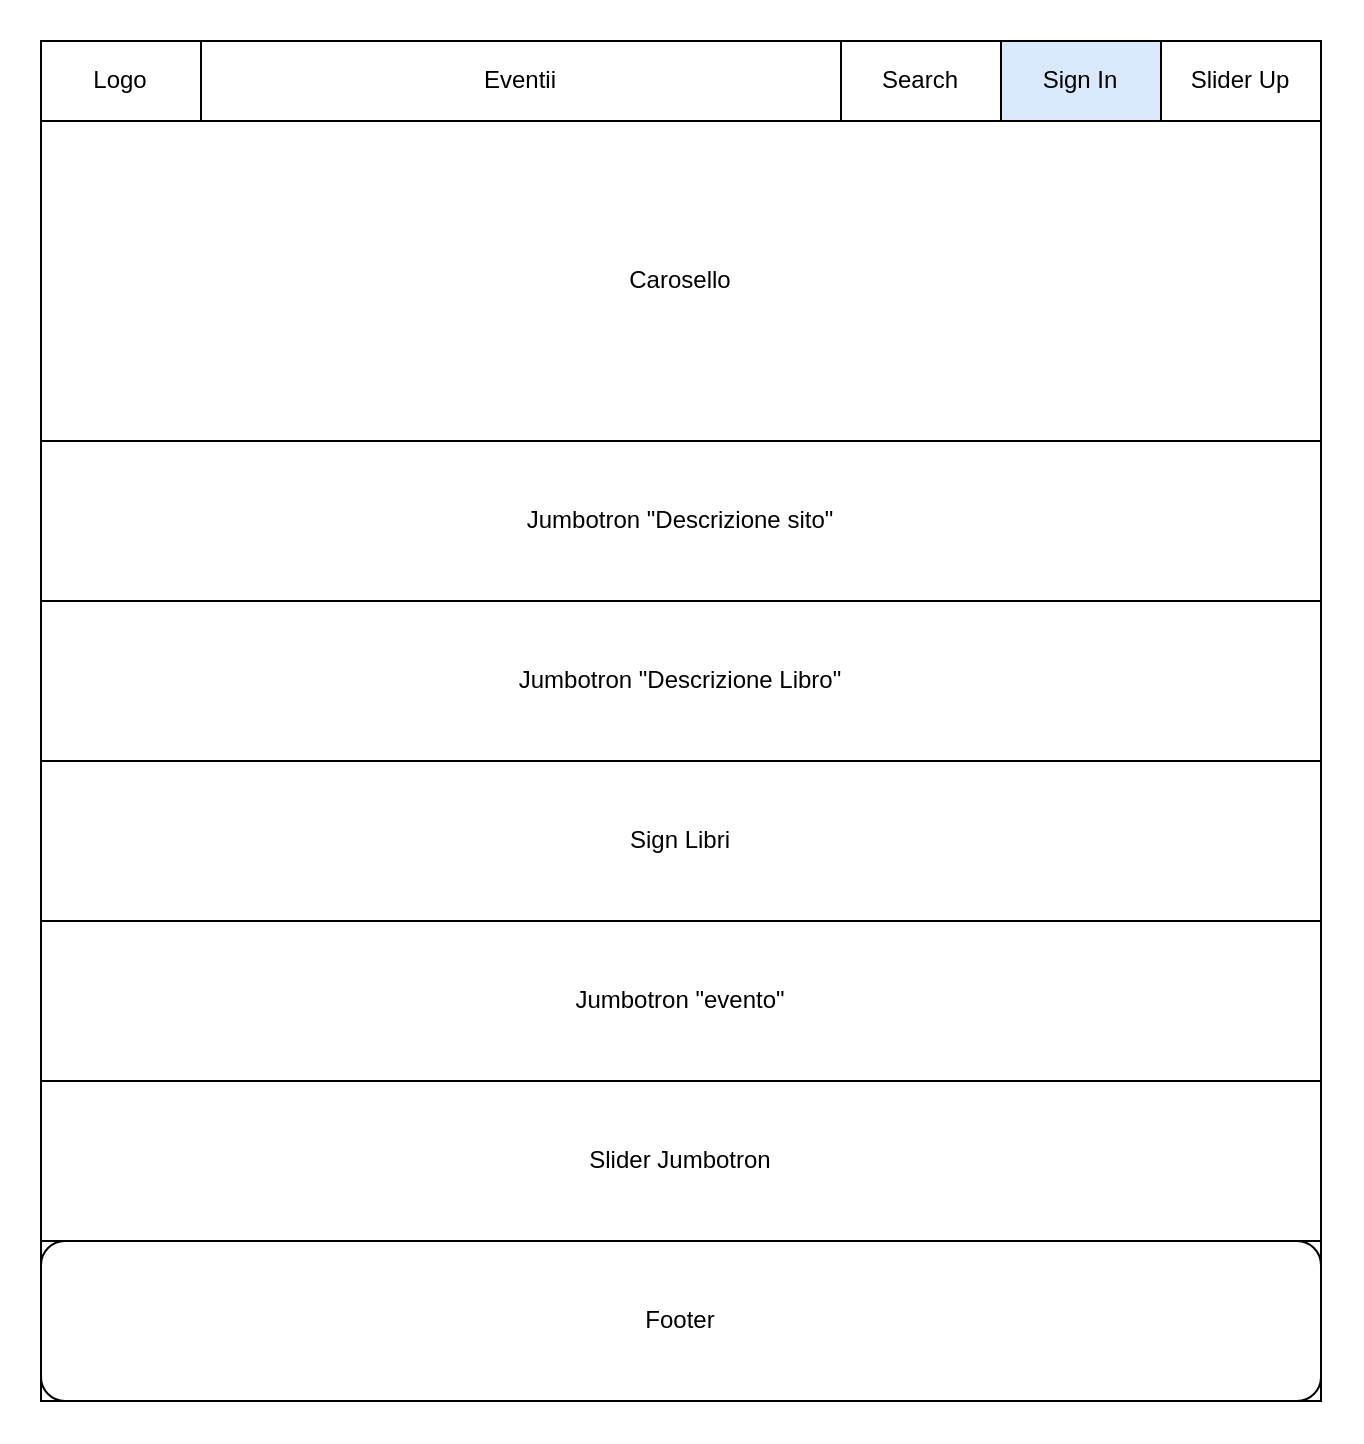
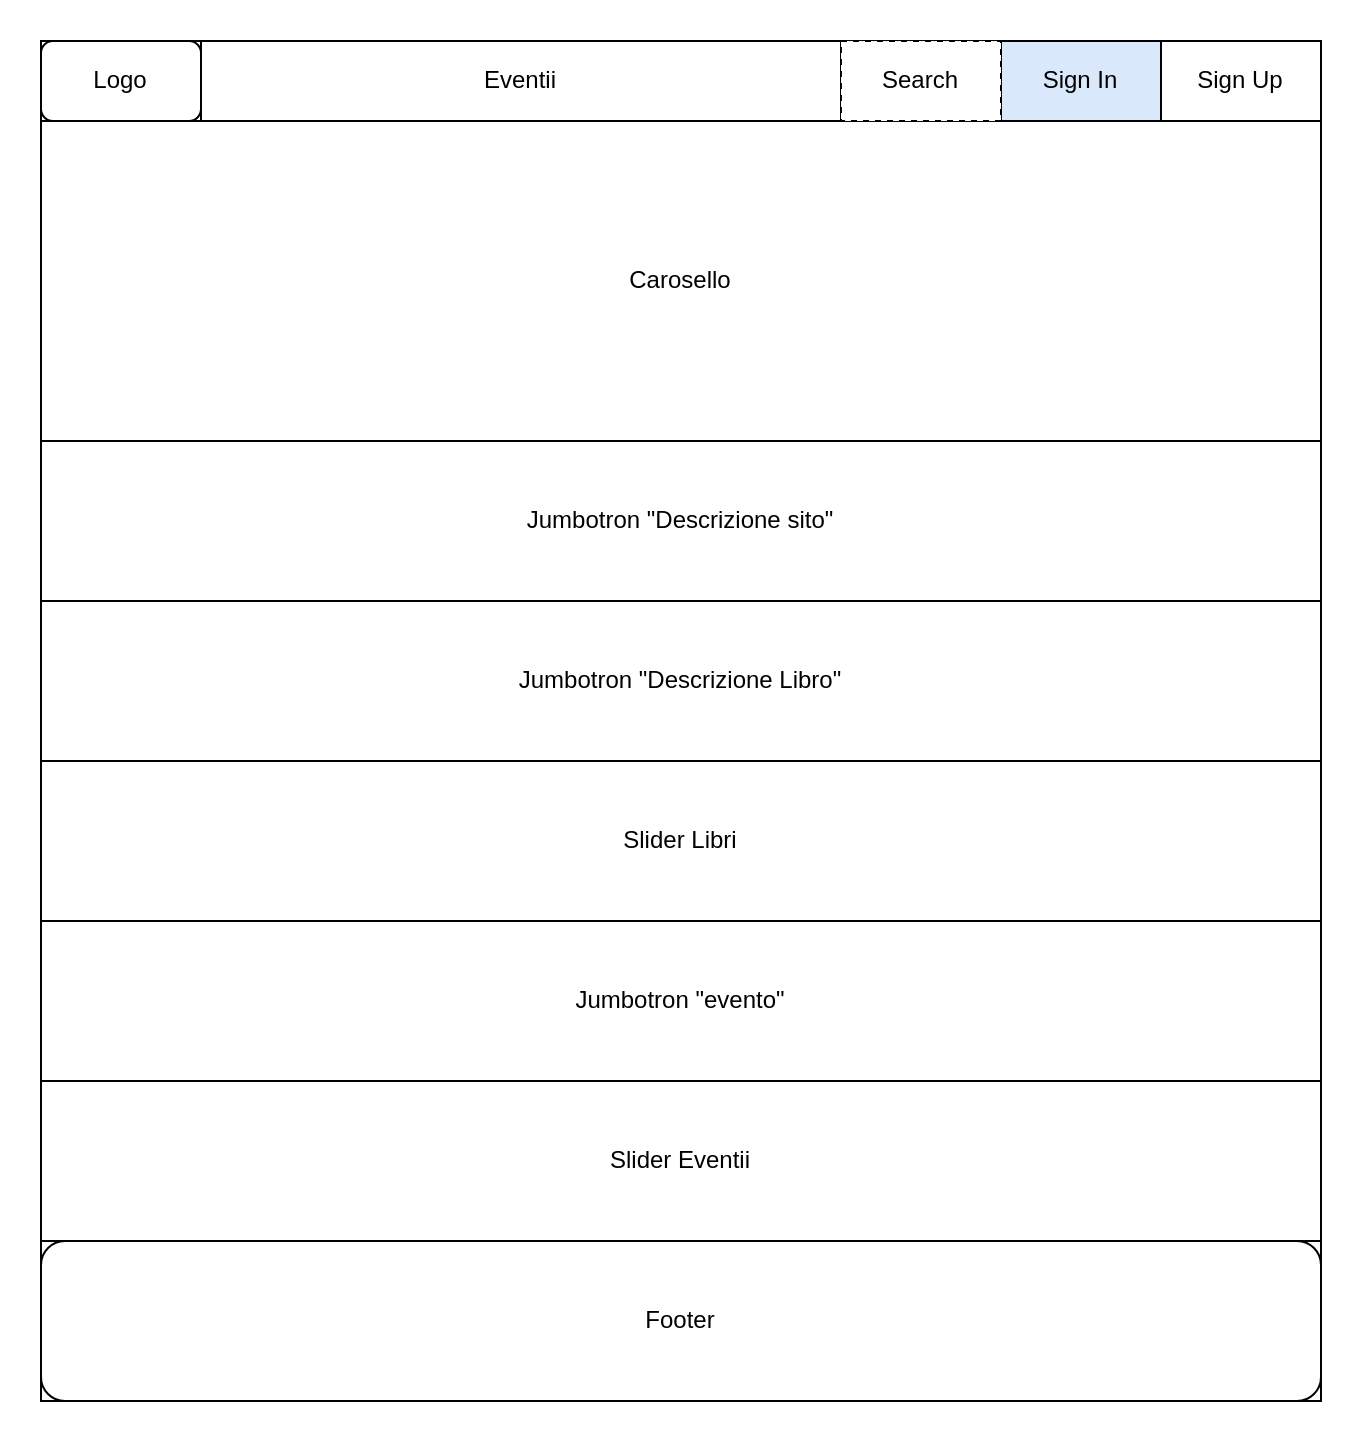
(121, 81) -> (121, 81)
(921, 81) -> (921, 81)
(1241, 81) -> (1241, 81)
(681, 841) -> (681, 841)
(681, 1161) -> (681, 1161)
